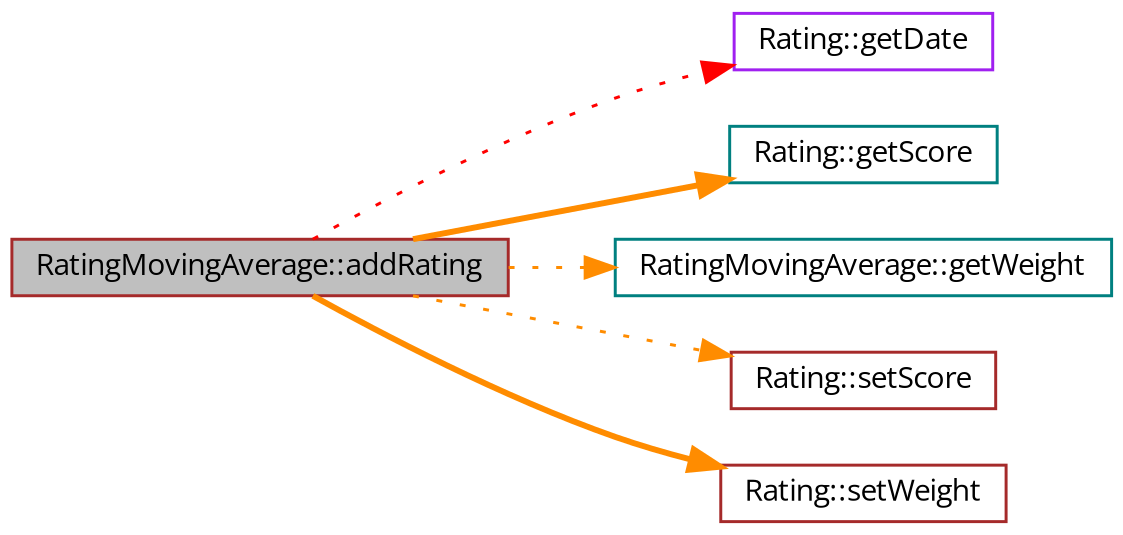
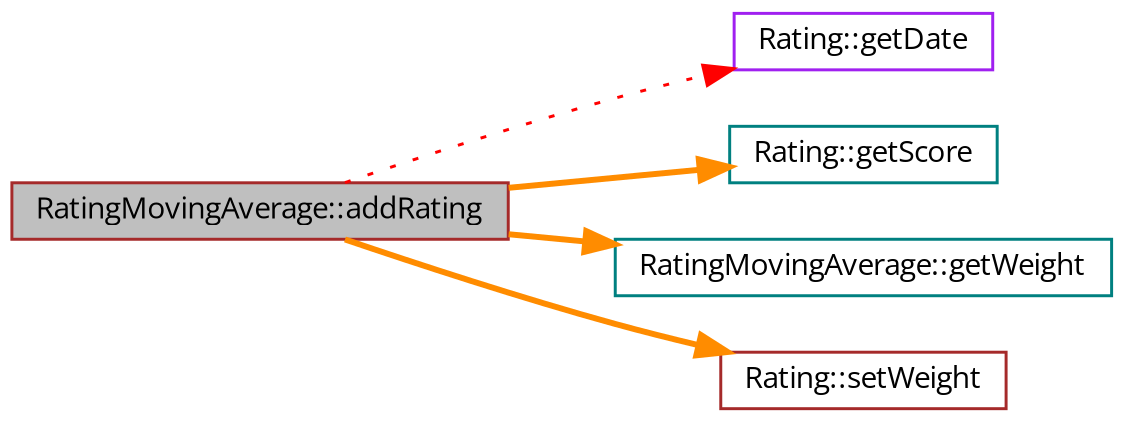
(547, 268) -> (547, 238)
(863, 380) -> none
